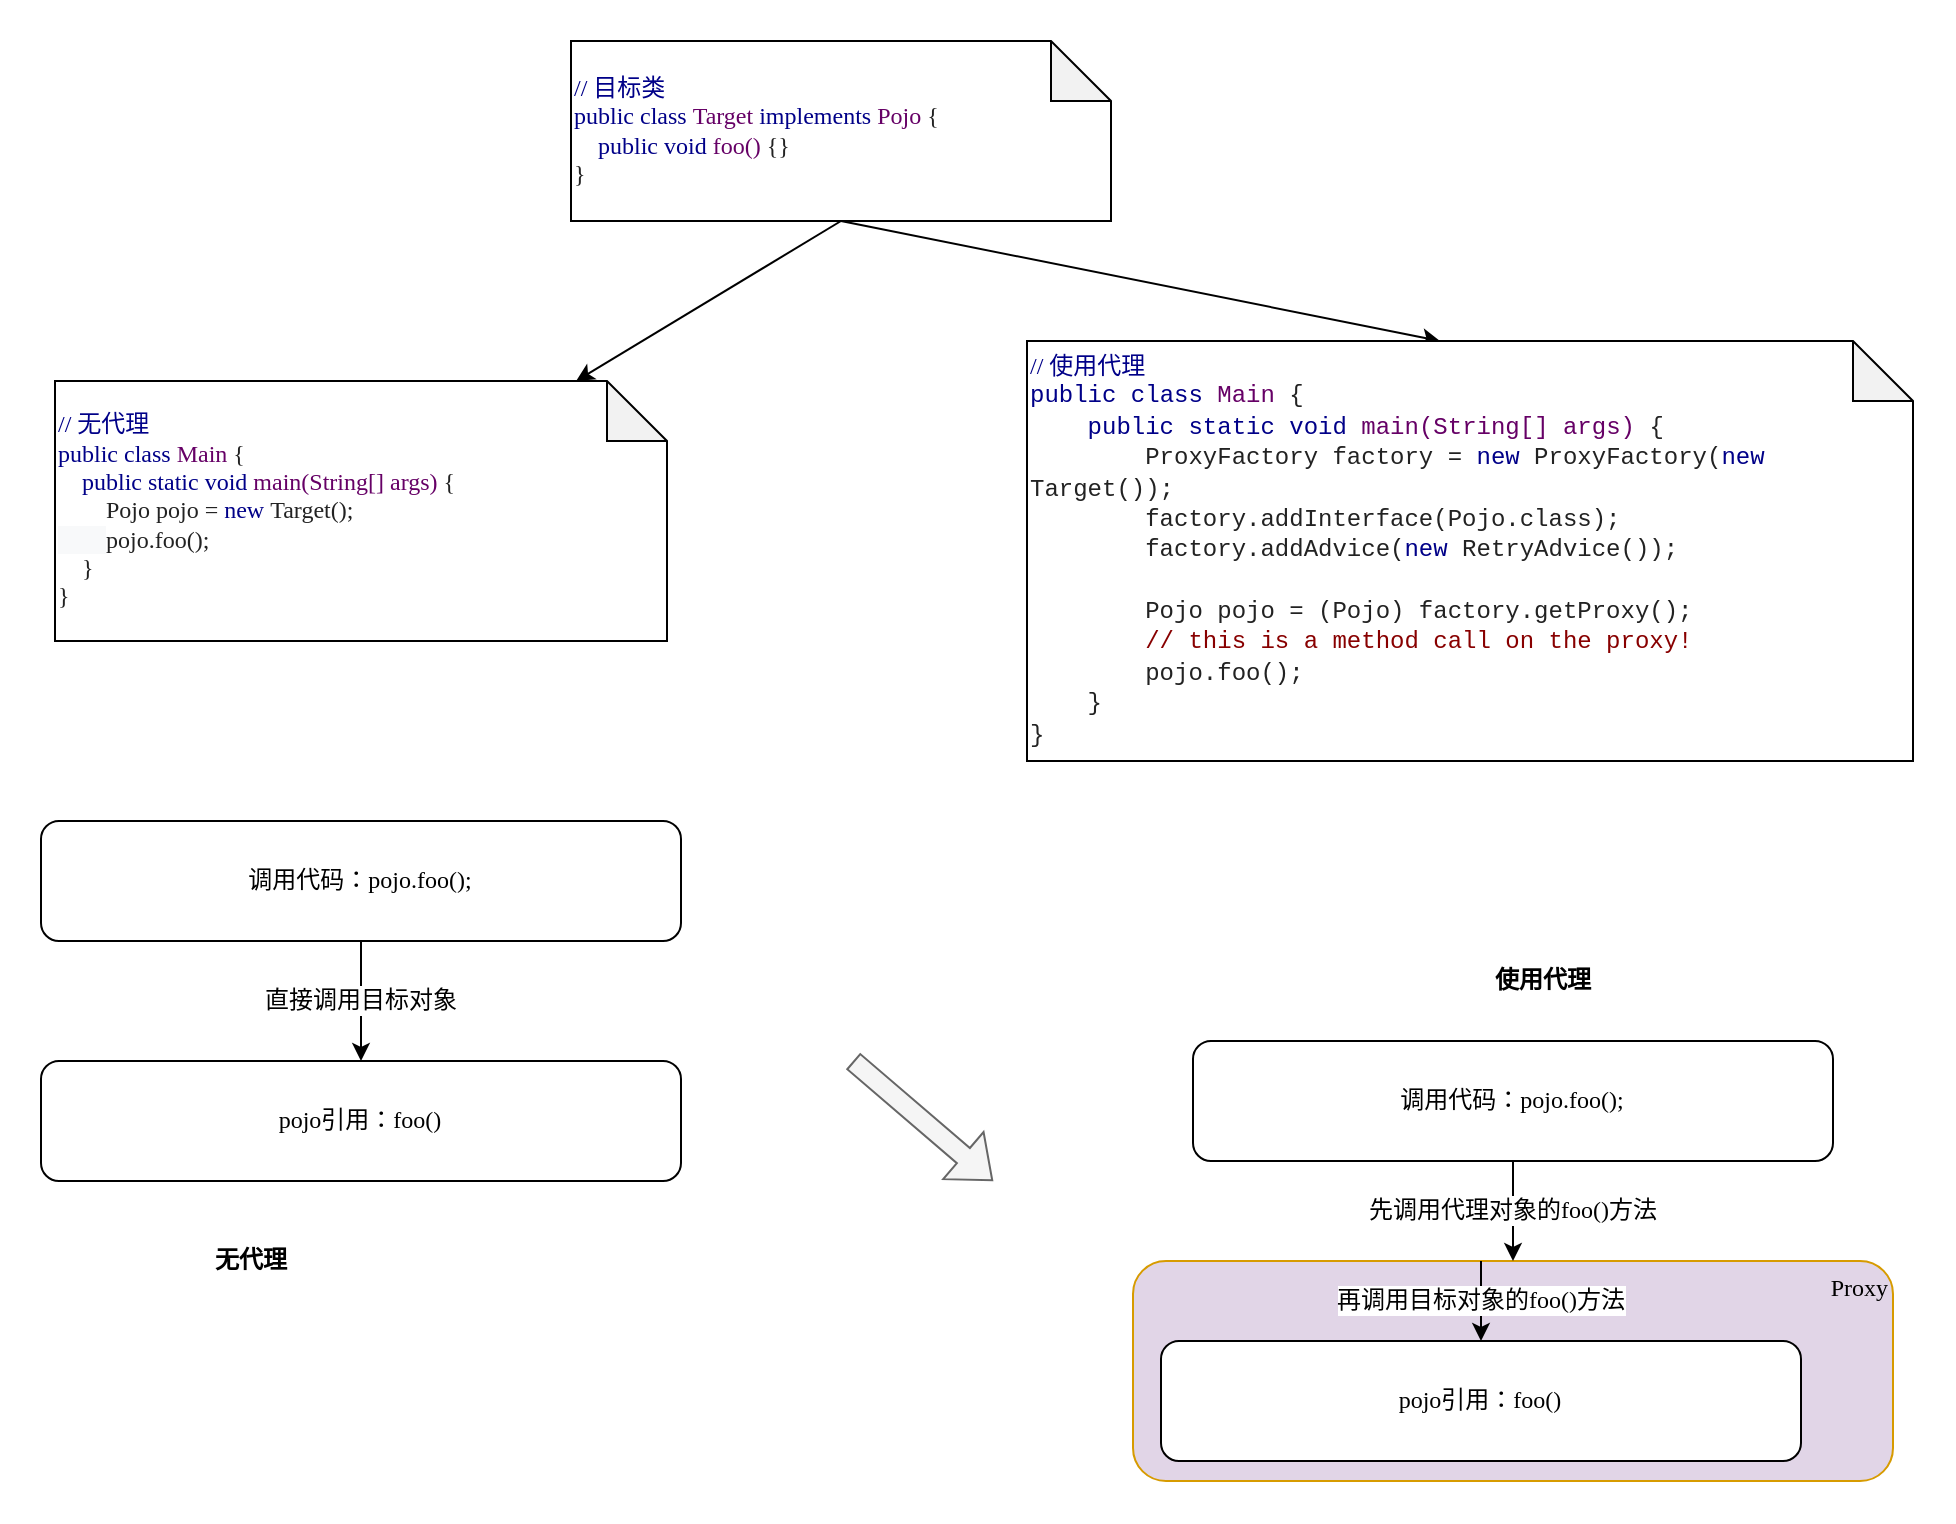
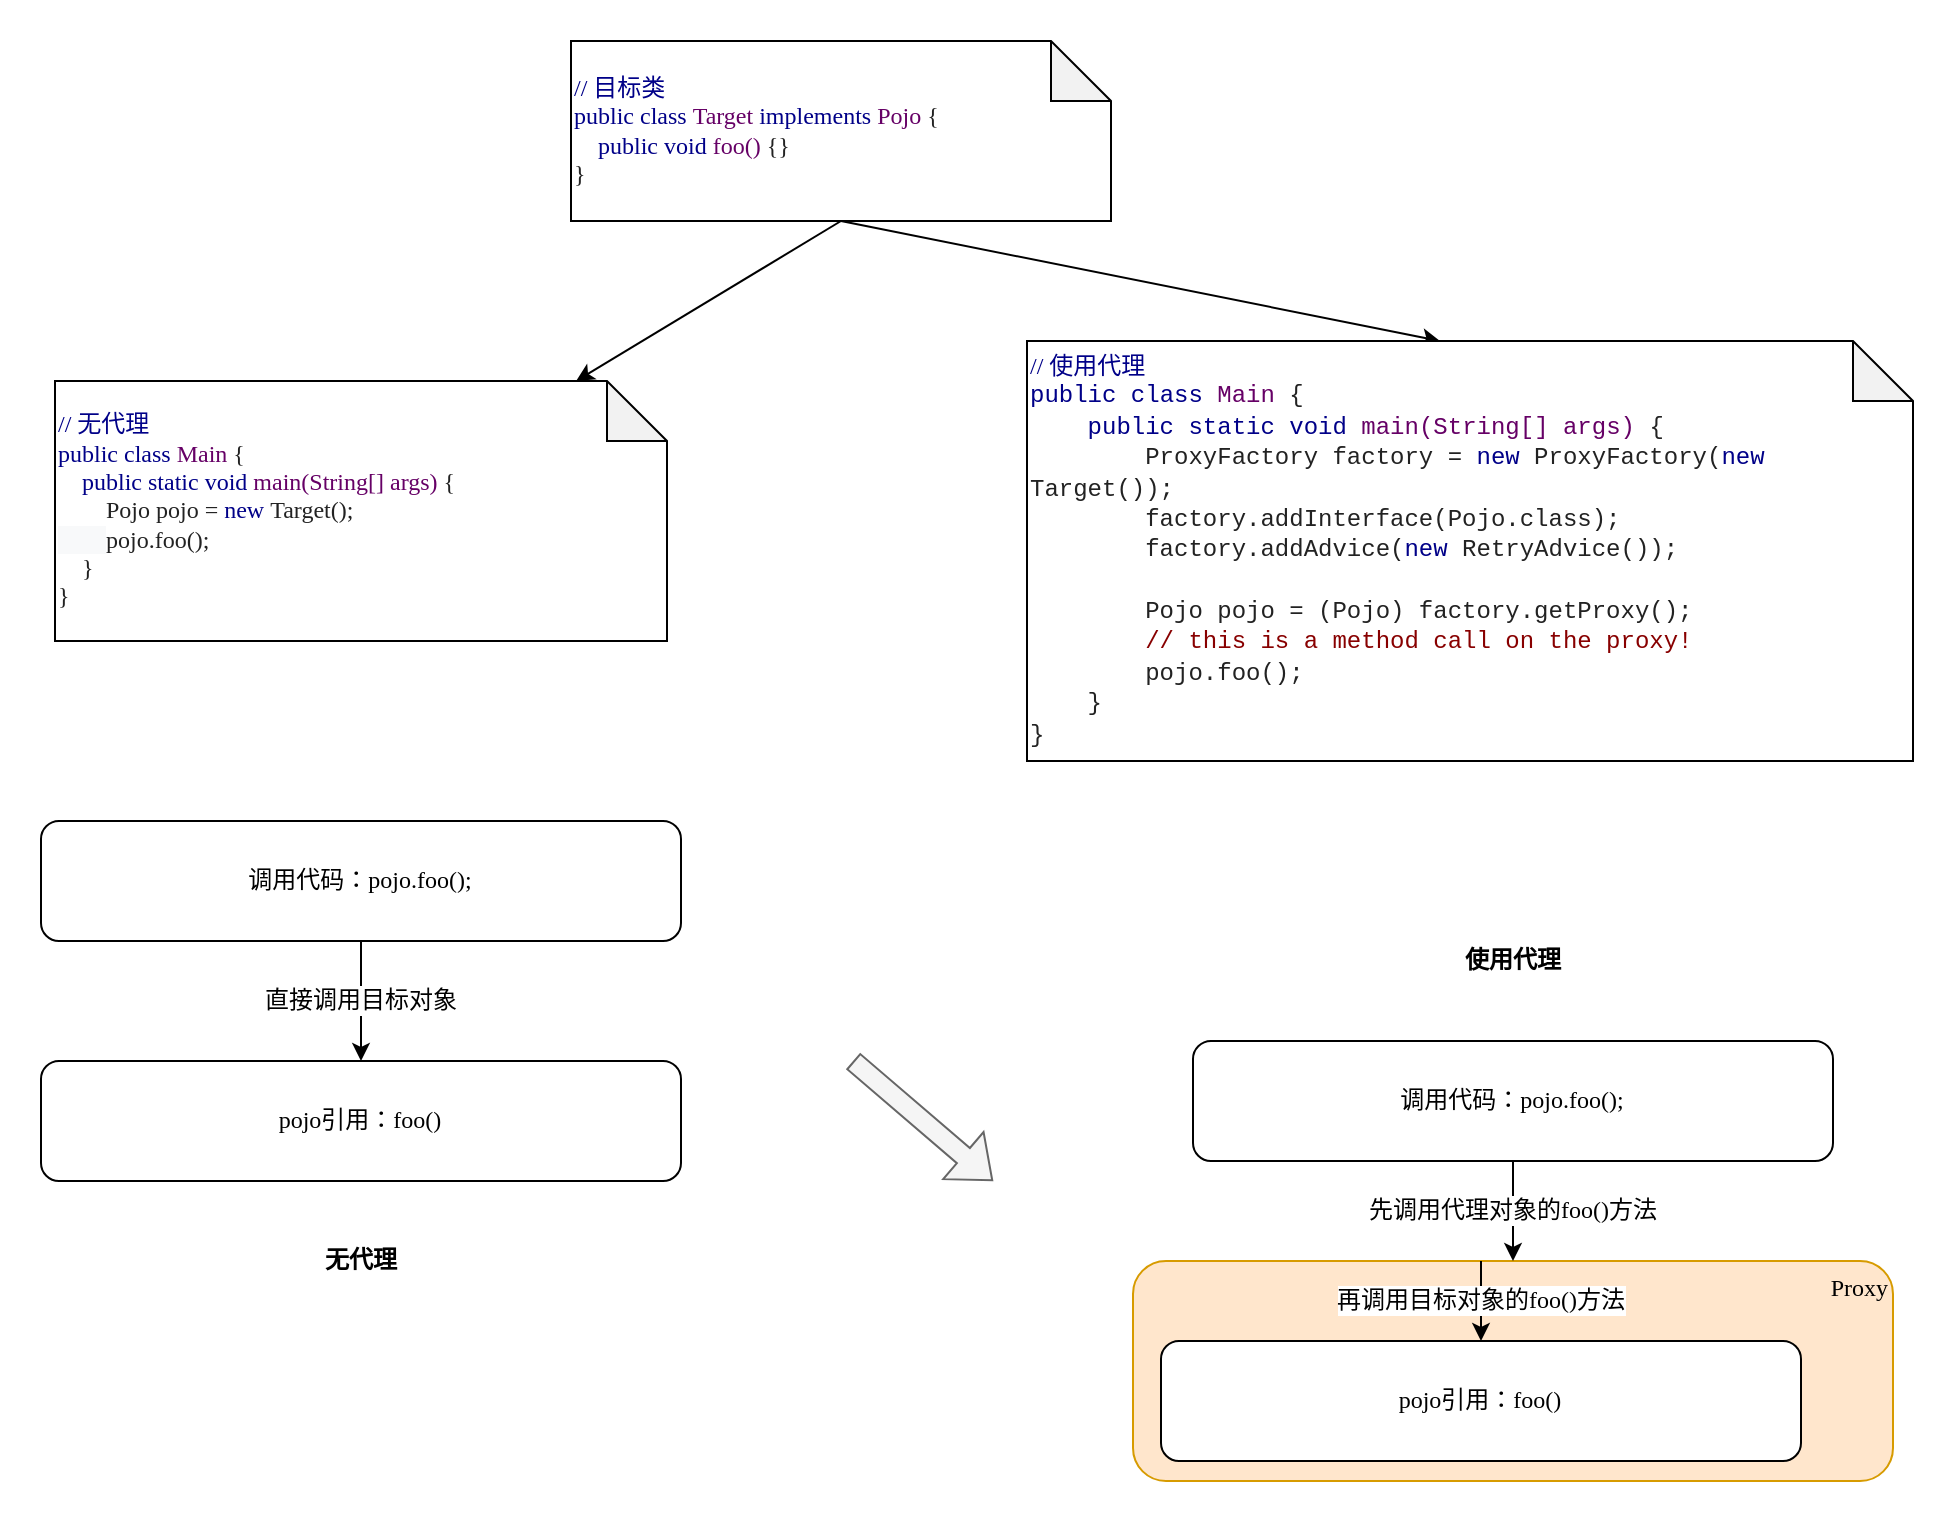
(1543, 981) -> (1513, 961)
(251, 1261) -> (361, 1261)
(1855, 1289) -> (1855, 1289)
